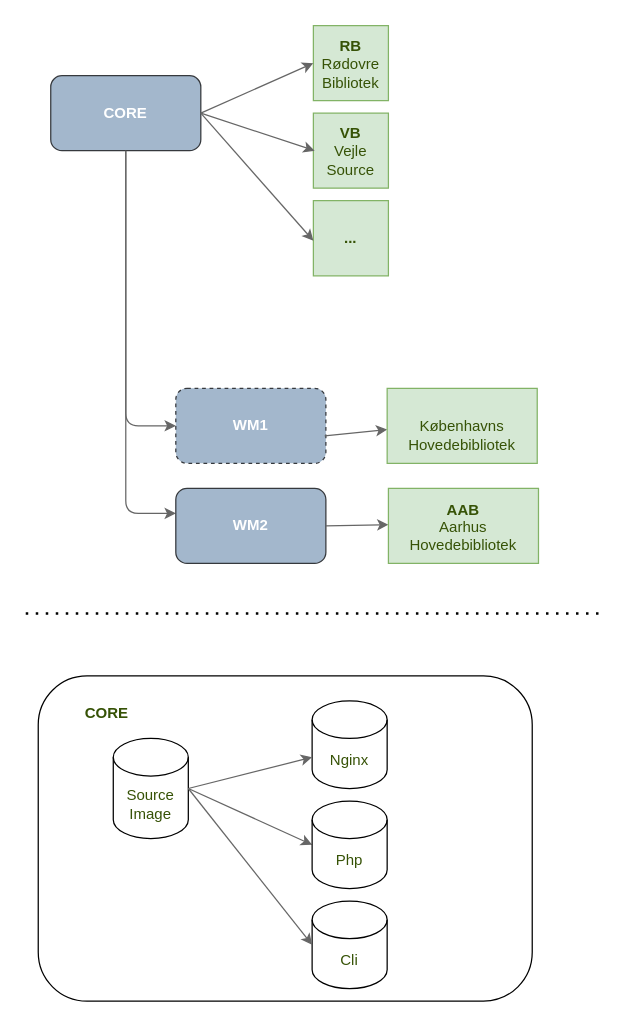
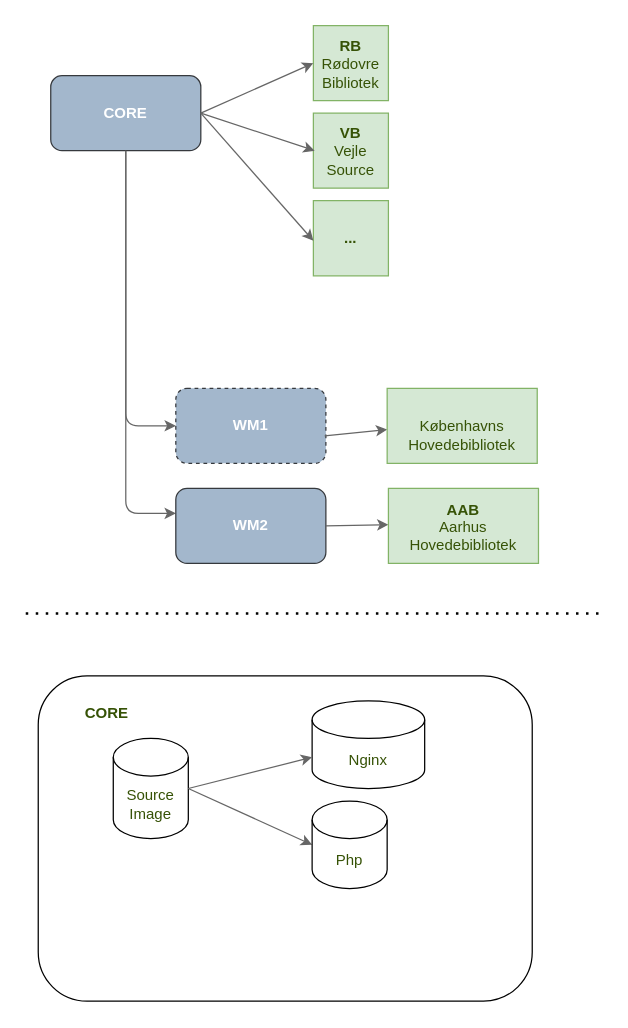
(349, 744) -> (368, 744)
(249, 865) -> none
(349, 944) -> none
